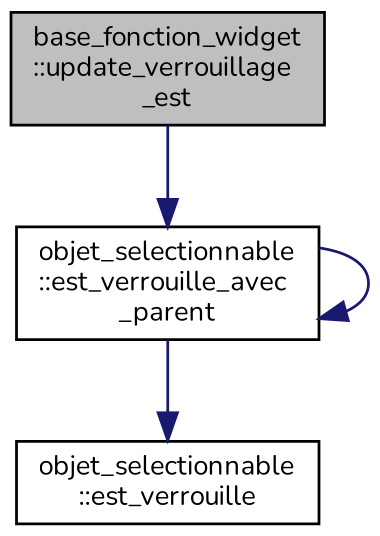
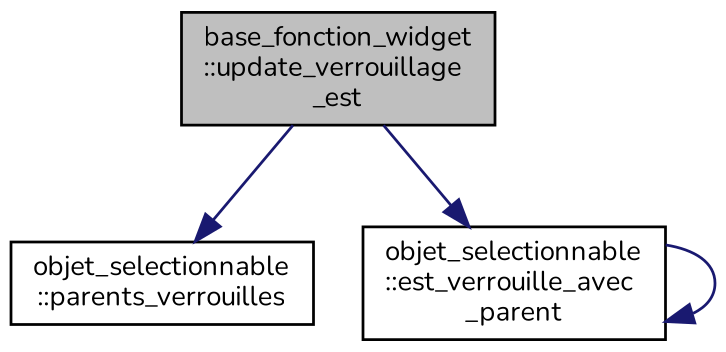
none -> (162, 283)
(168, 483) -> none
